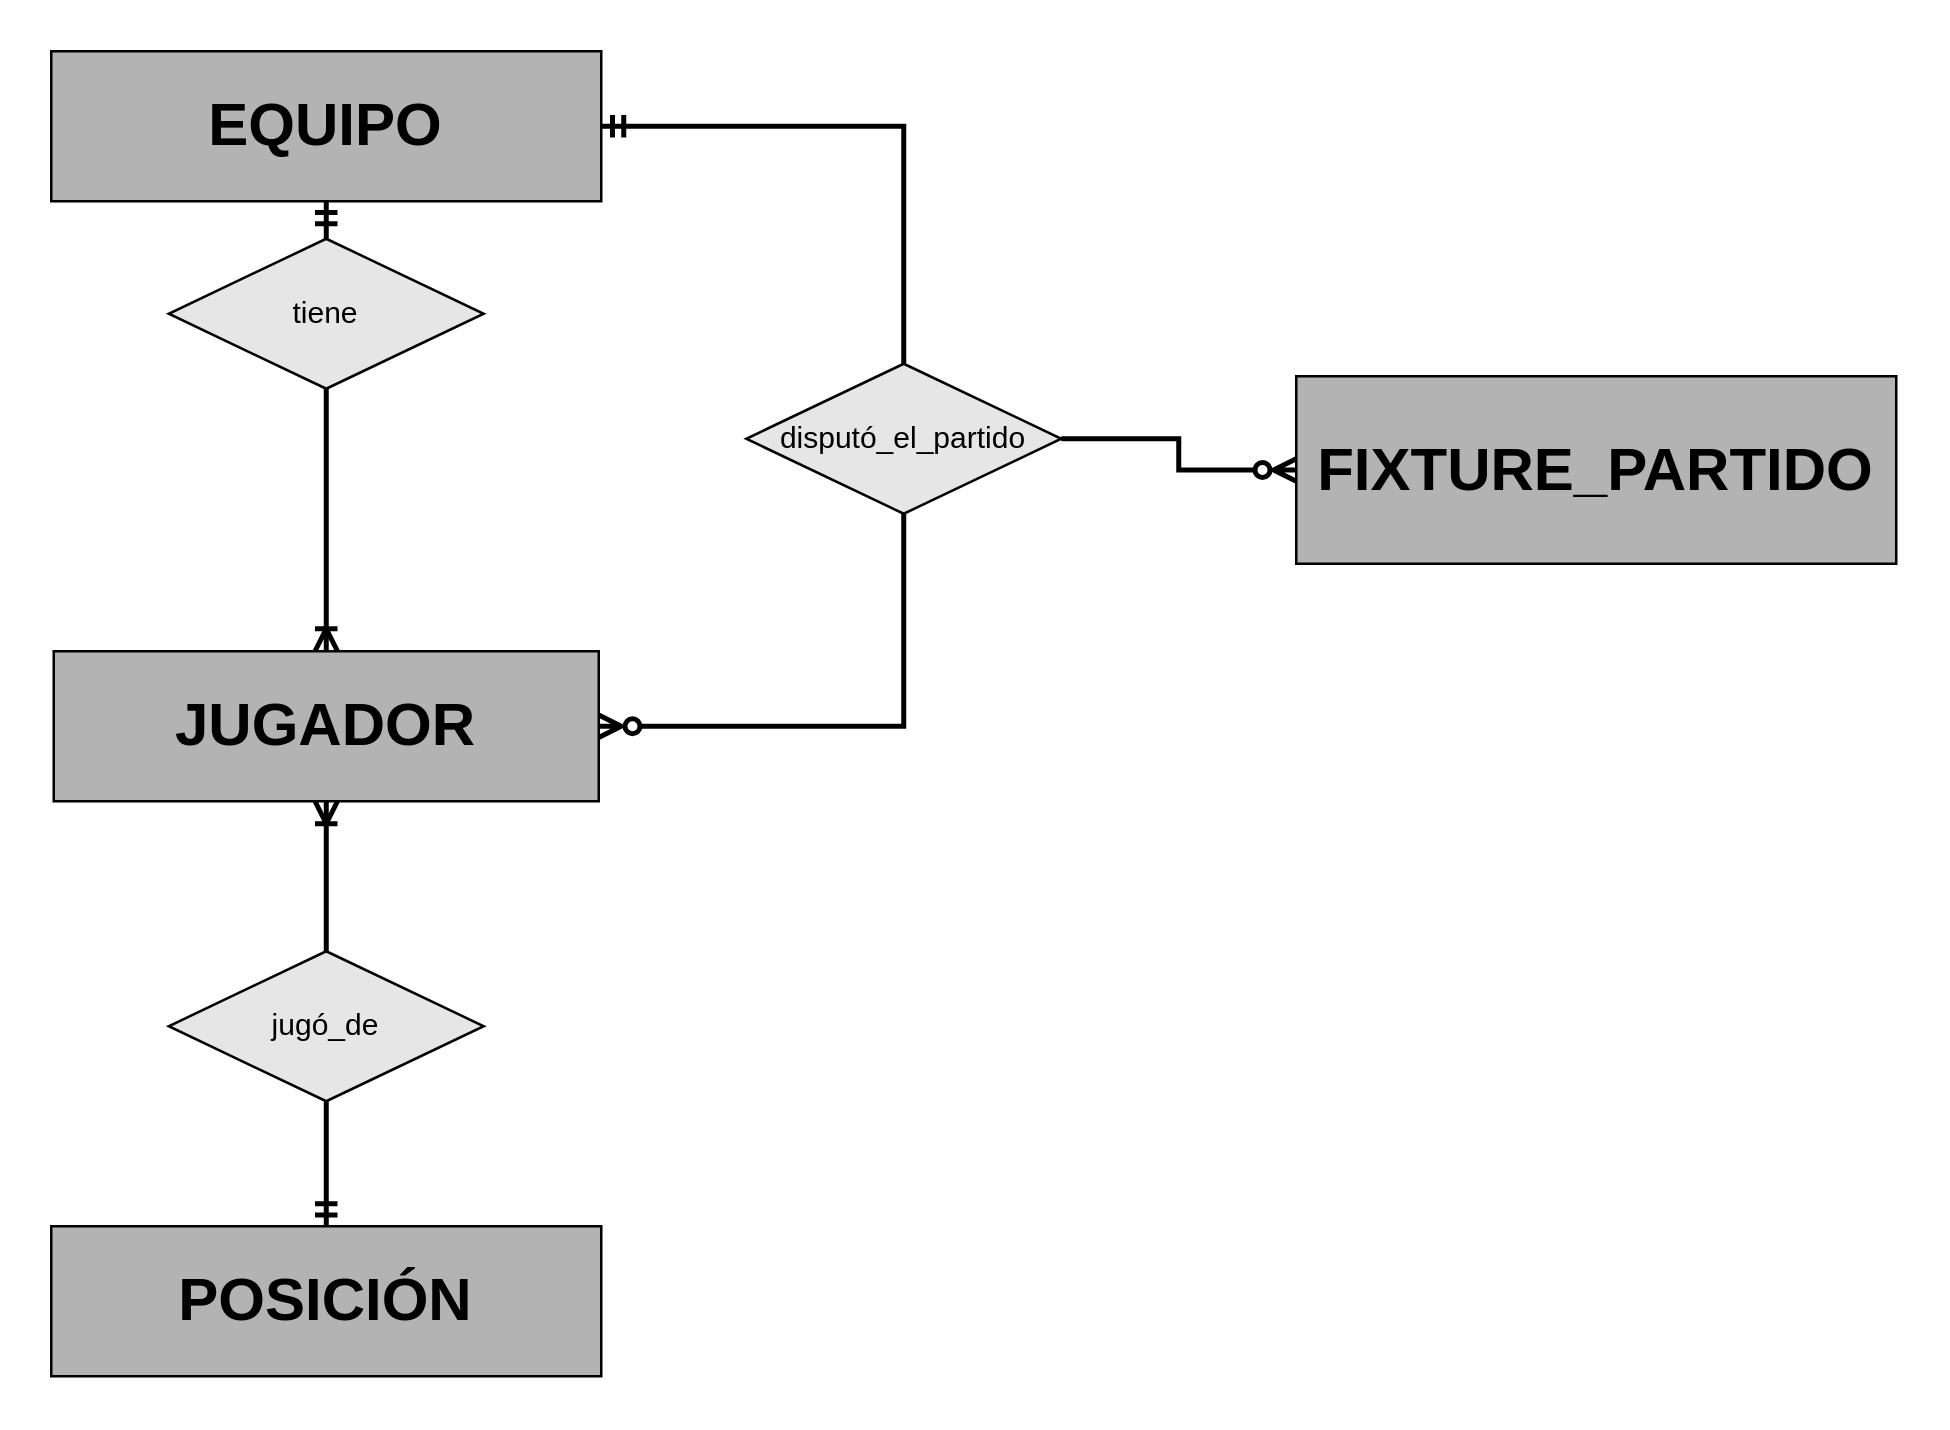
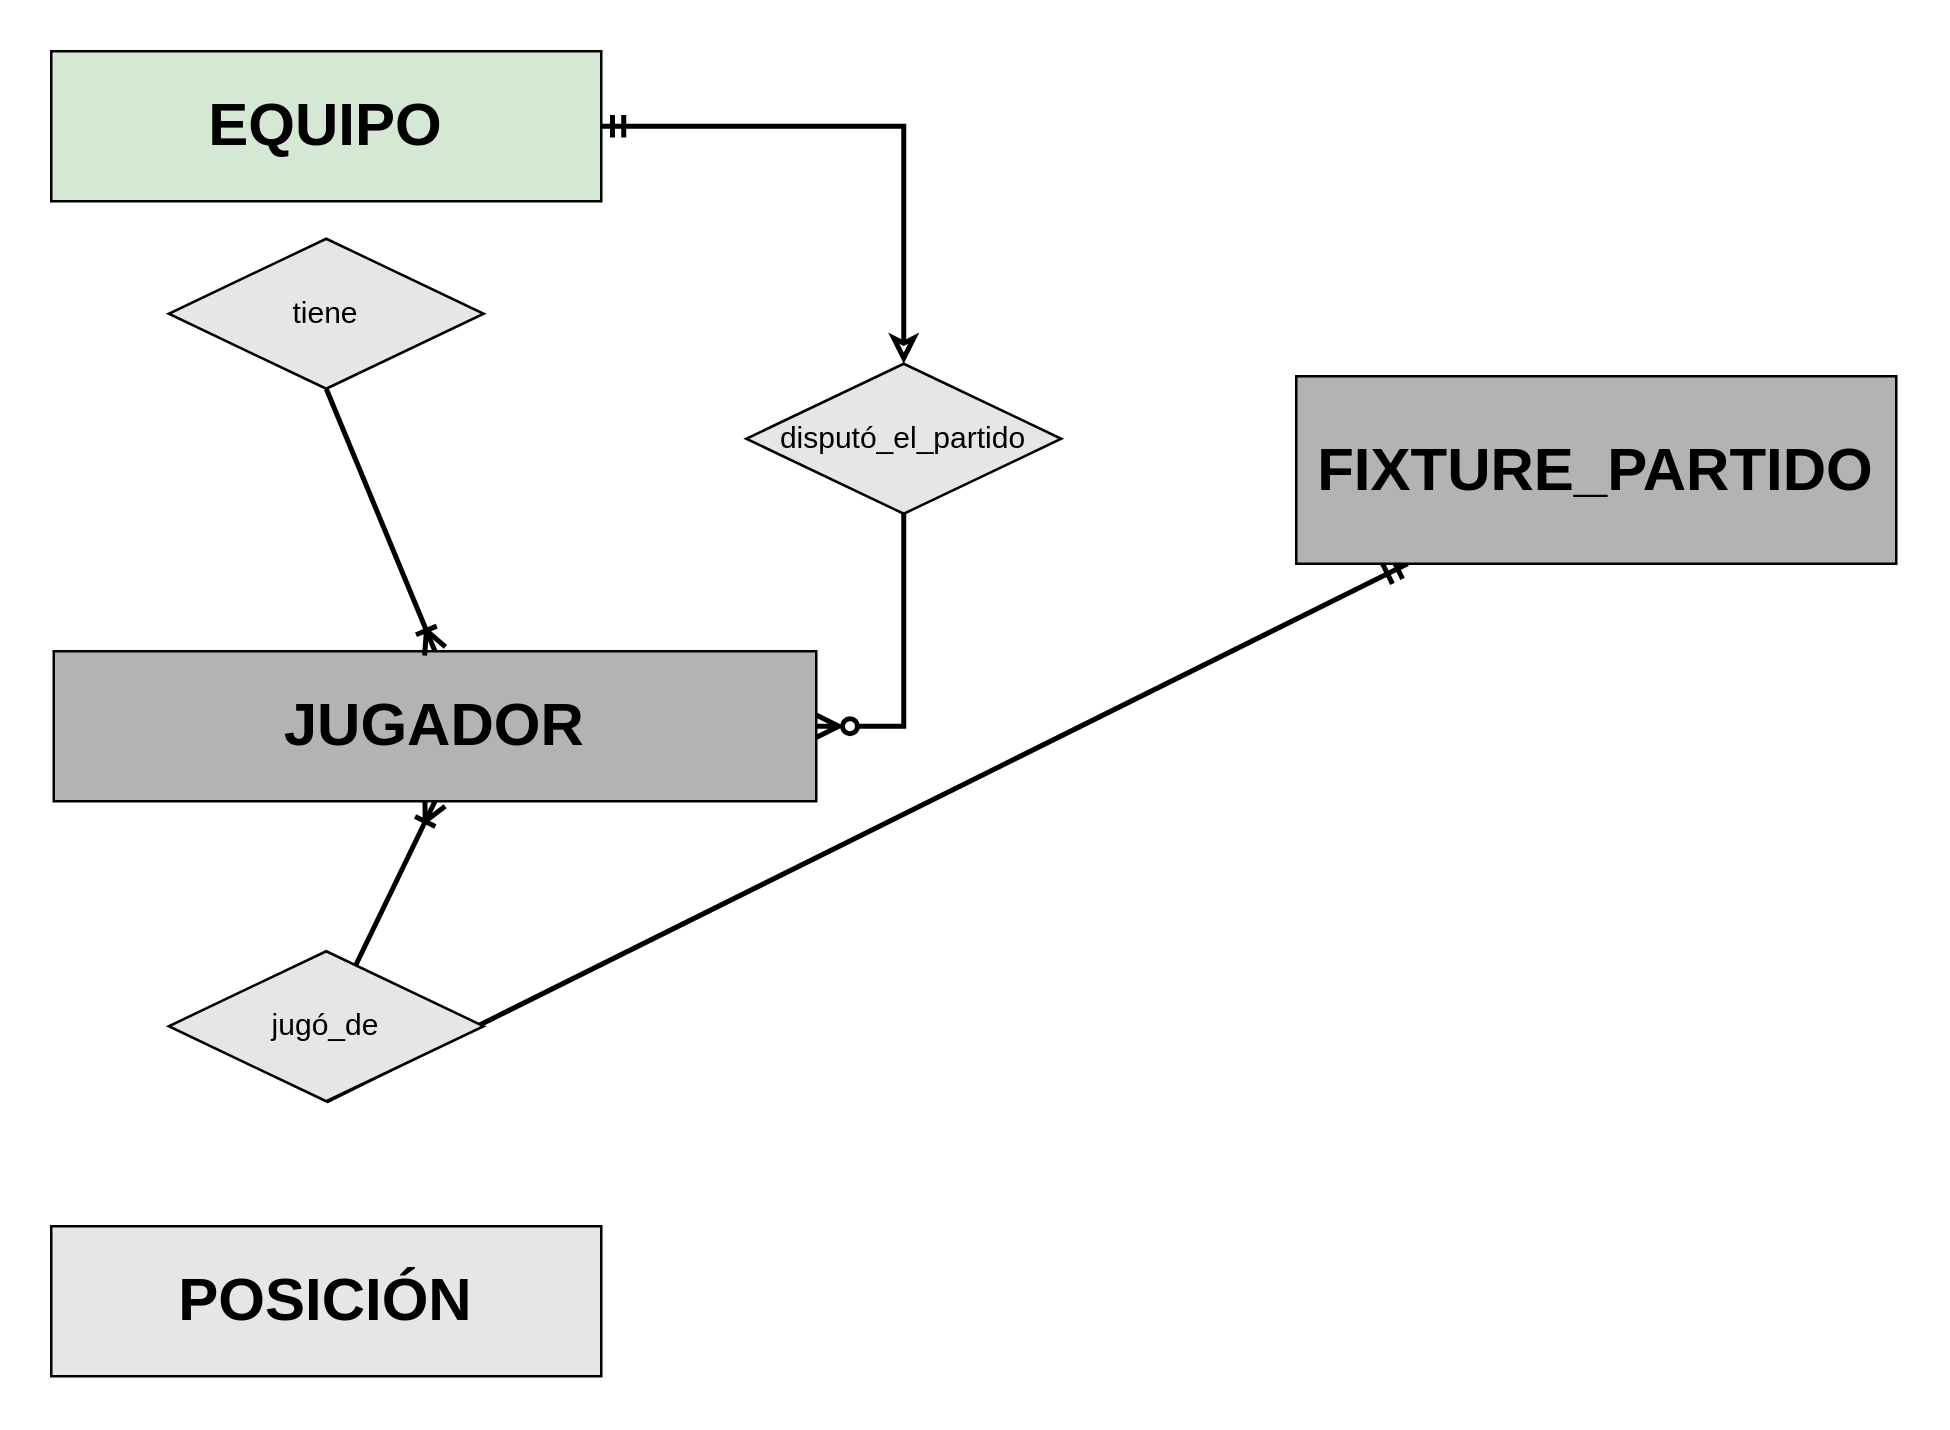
(326, 126) -> (326, 126)
(326, 219) -> none
(904, 350) -> (904, 340)
(1173, 439) -> none
(326, 726) -> (435, 726)
(326, 1163) -> (944, 794)
(326, 1301) -> (326, 1301)
